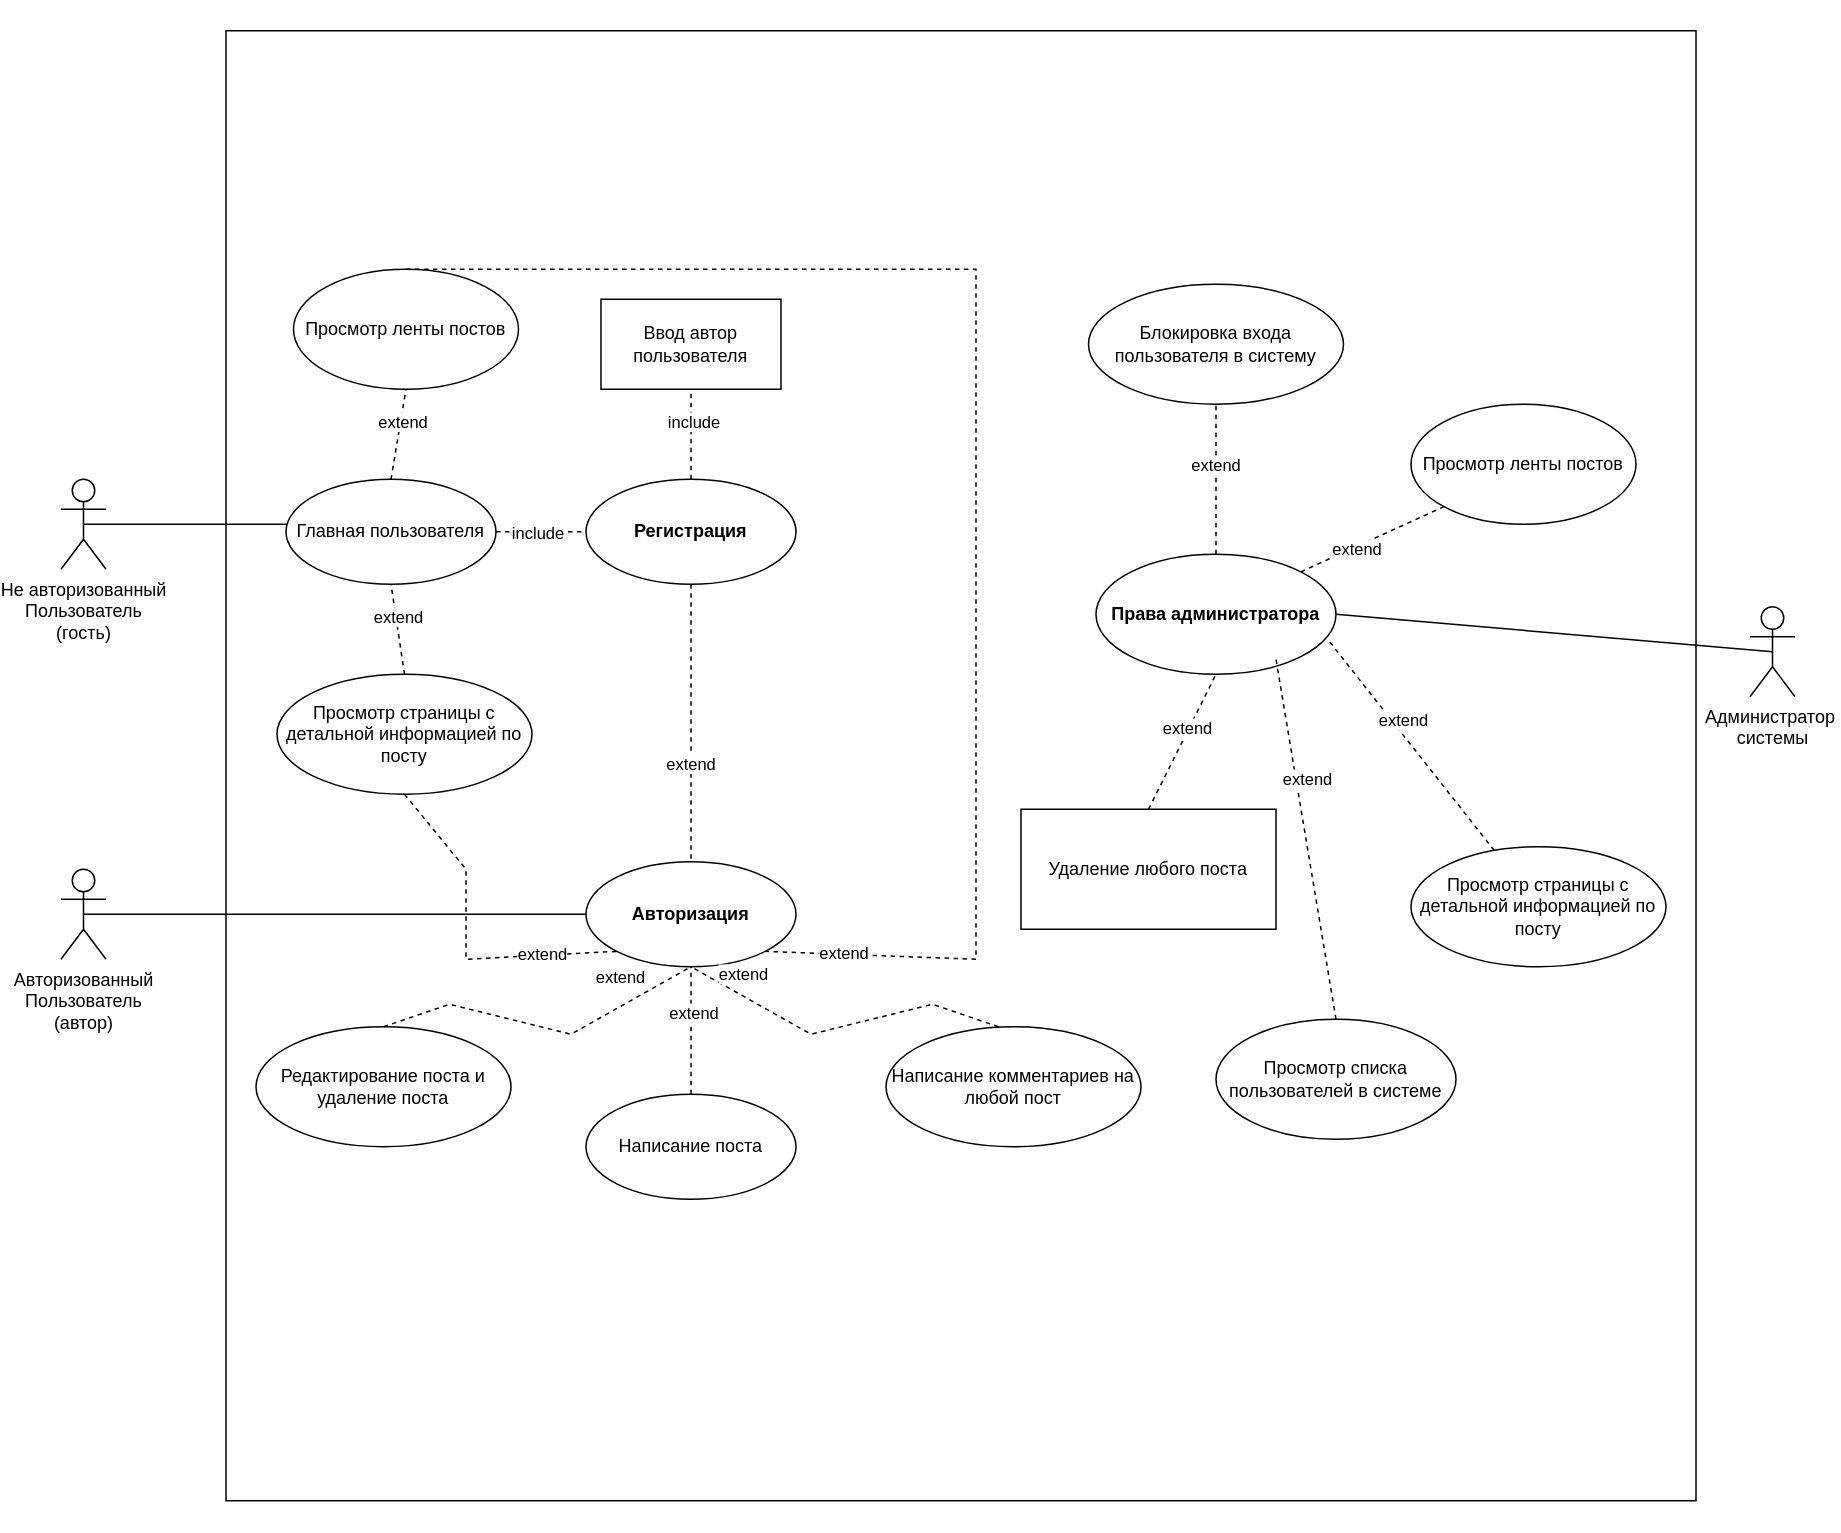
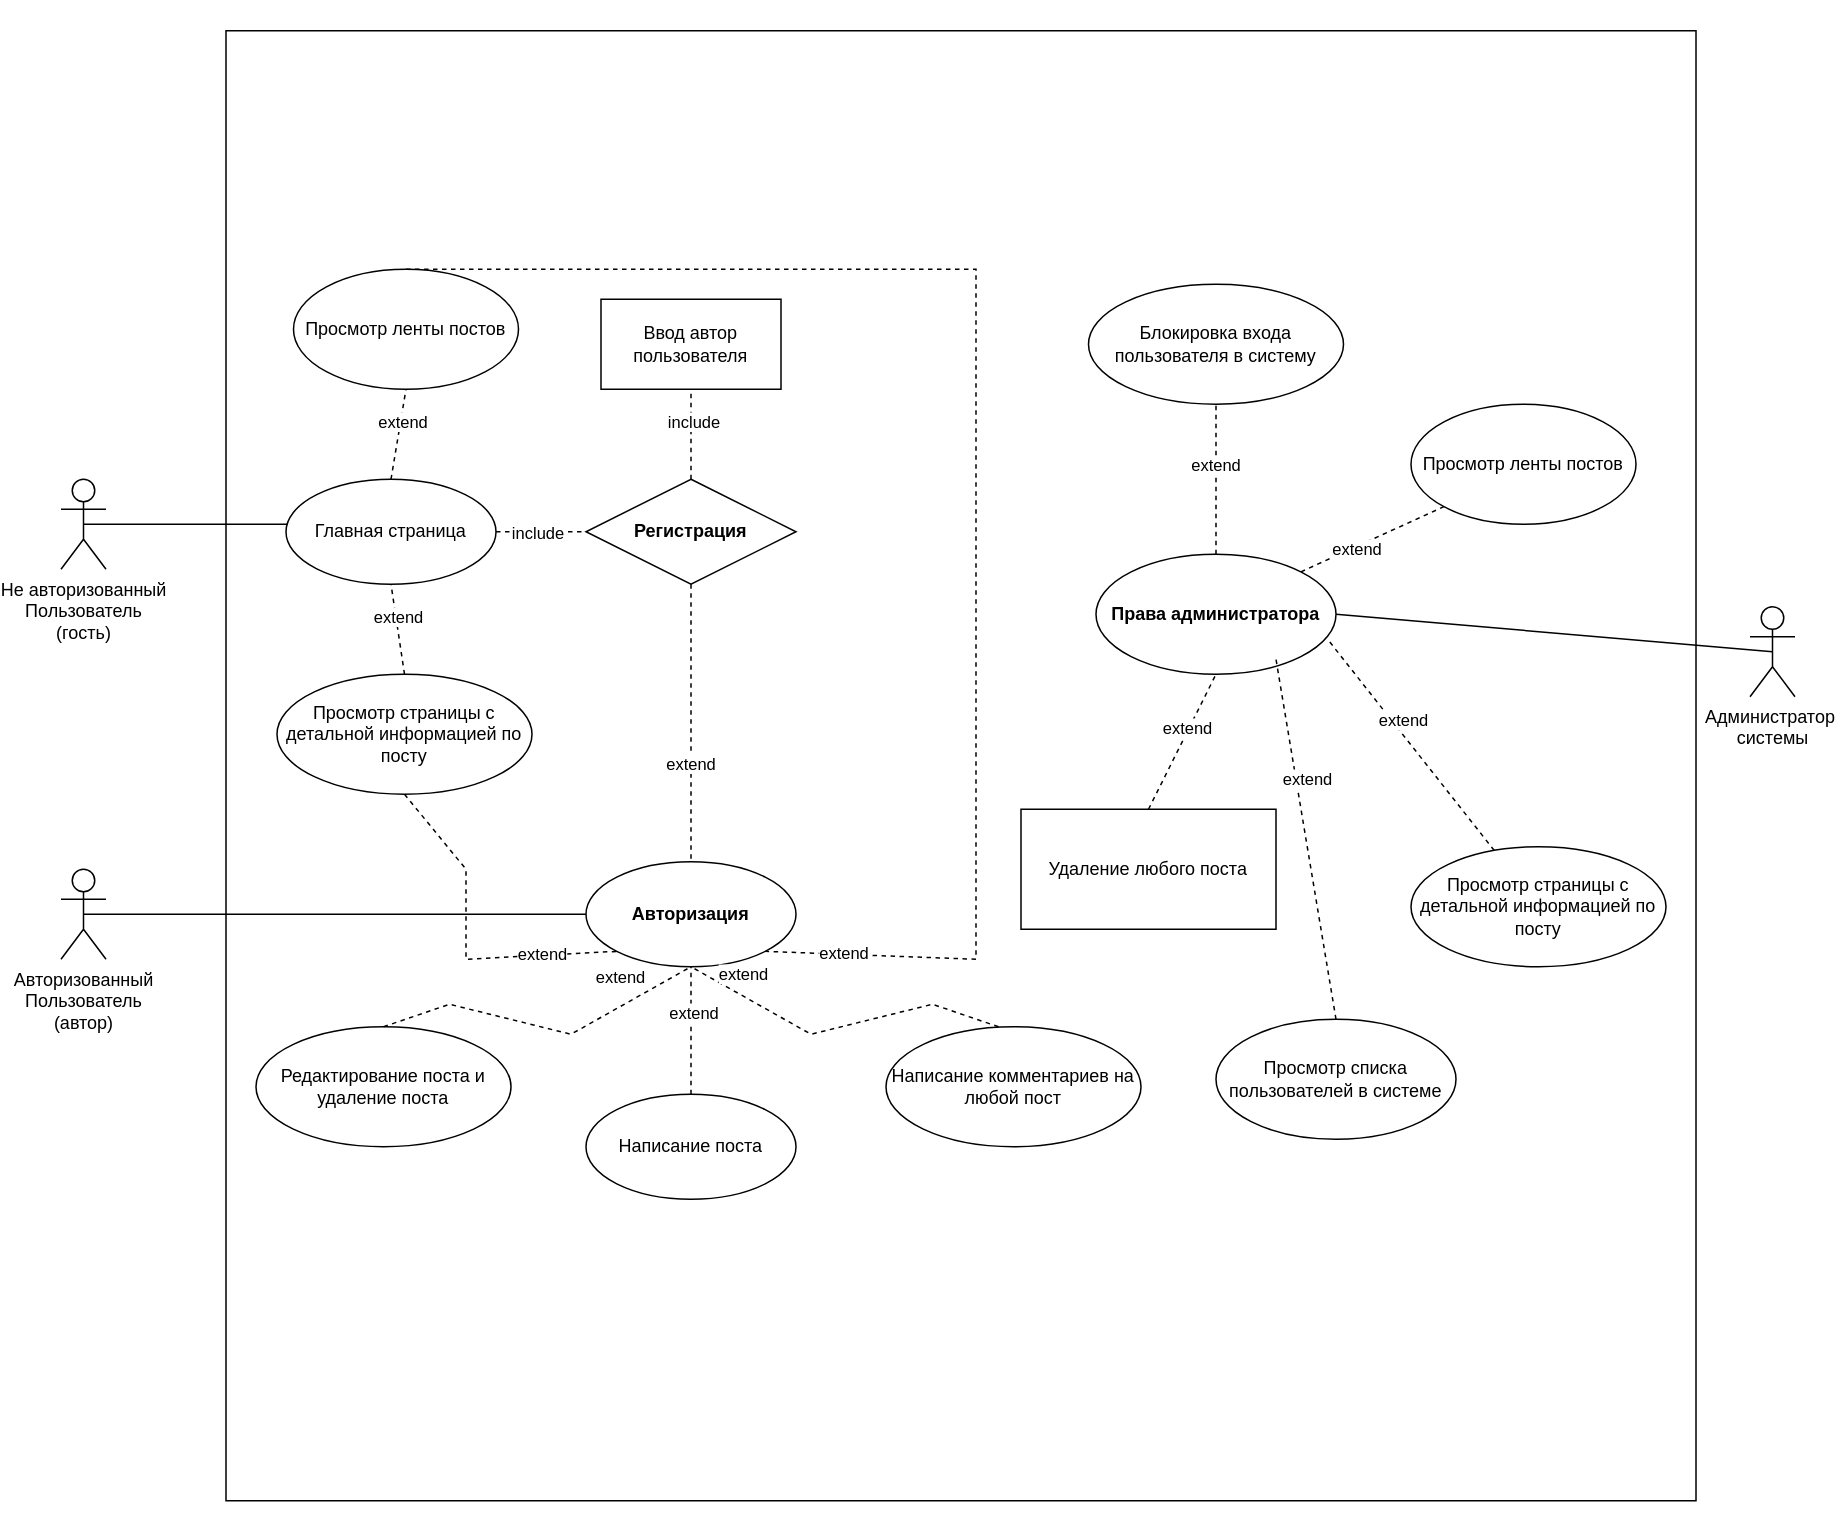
(391, 532) -> (391, 532)
(691, 532) -> (691, 532)
